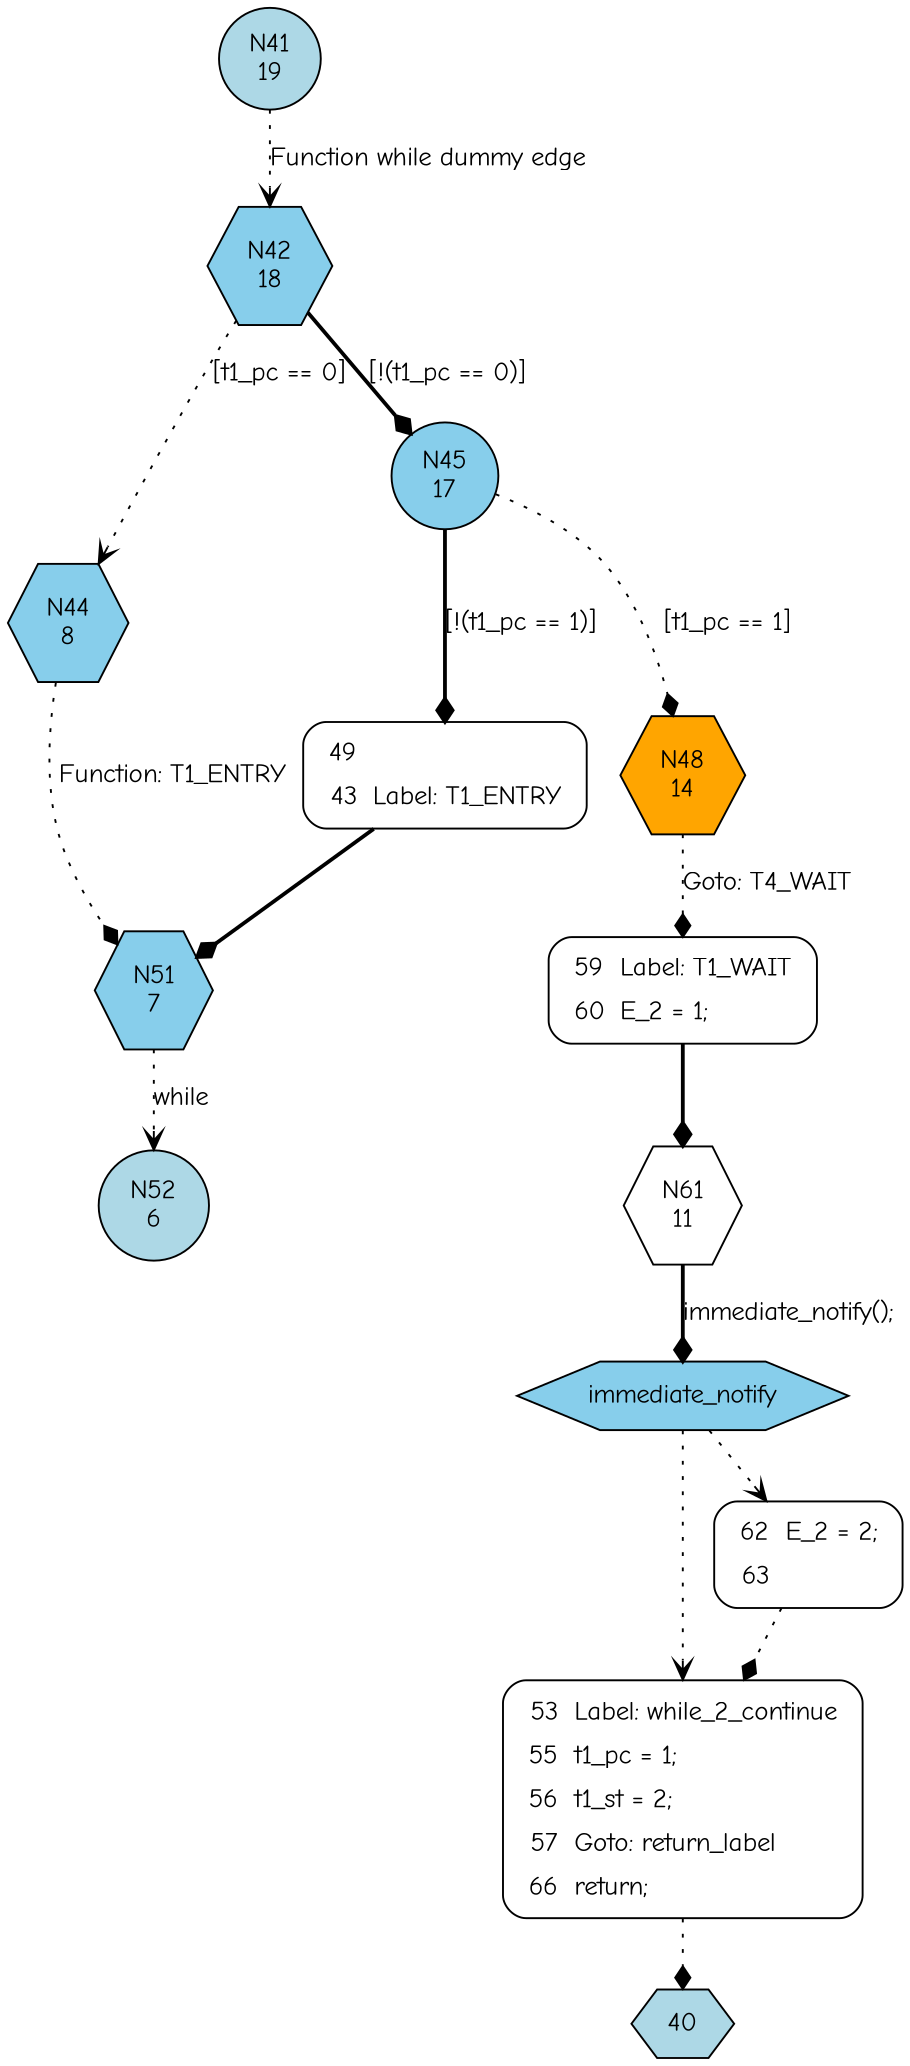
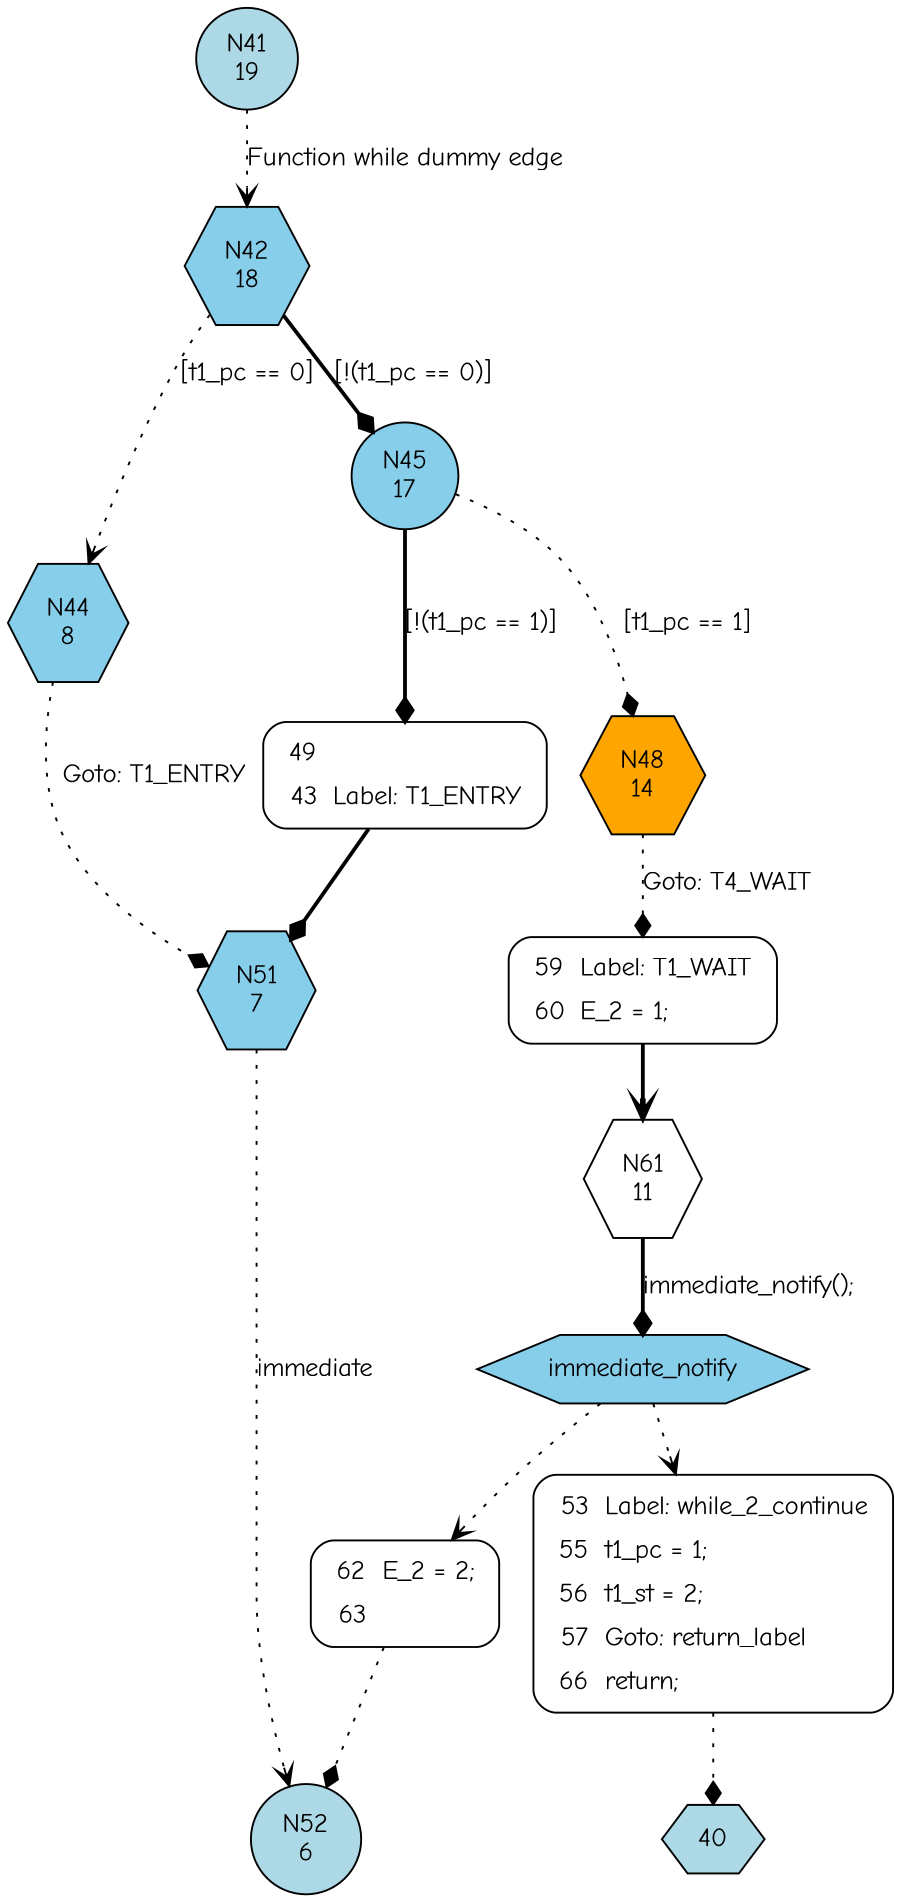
(173, 775) -> (155, 775)
(683, 1083) -> (643, 1072)
(181, 1098) -> (315, 1369)
(768, 1634) -> (360, 1707)
